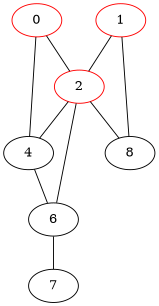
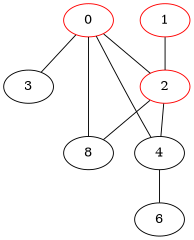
none -> (29, 87)
(125, 87) -> (89, 87)
(66, 153) -> none
(53, 286) -> none
